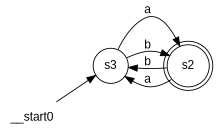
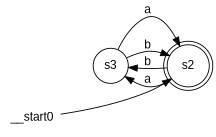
(72, 91) -> (114, 103)
